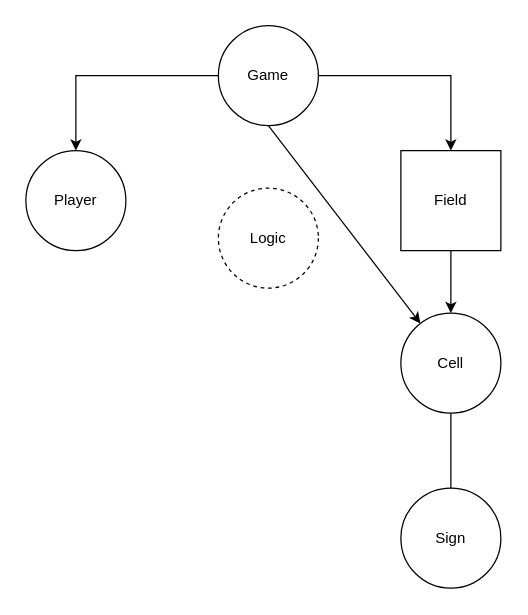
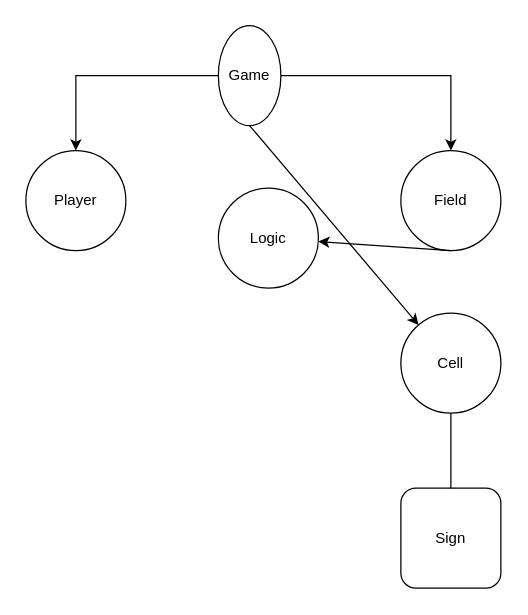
(268, 76) -> (249, 76)
(451, 201) -> (451, 201)
(268, 238) -> (268, 238)
(451, 278) -> (407, 248)
(451, 538) -> (451, 538)
